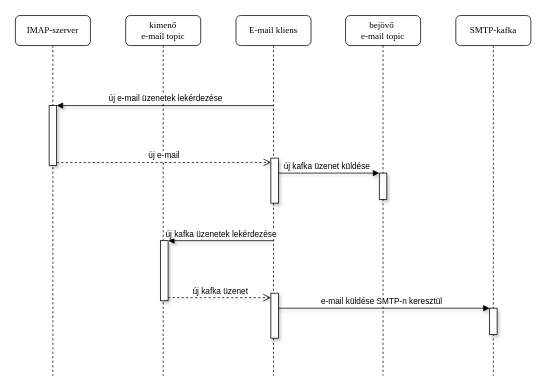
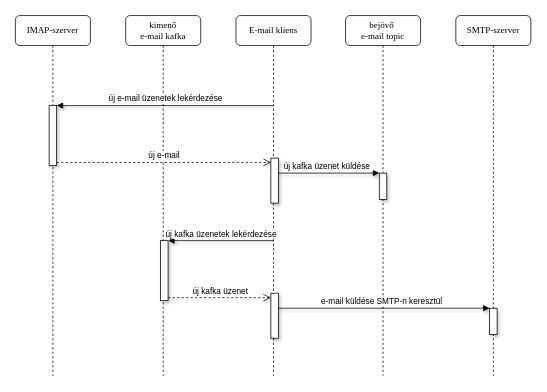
(163, 30) -> (163, 30)
(493, 30) -> (493, 30)
